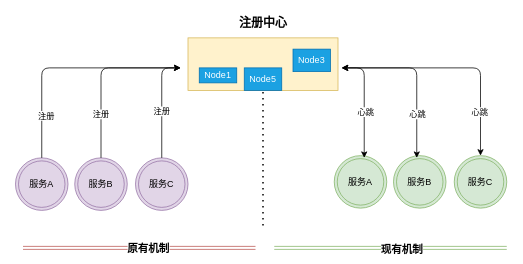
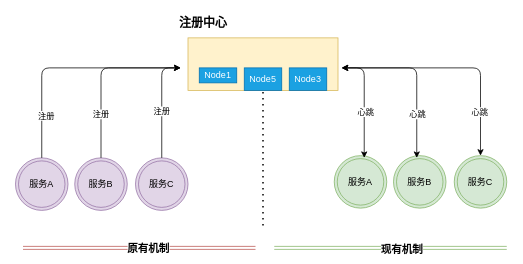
(263, 23) -> (203, 23)
(312, 60) -> (308, 79)
